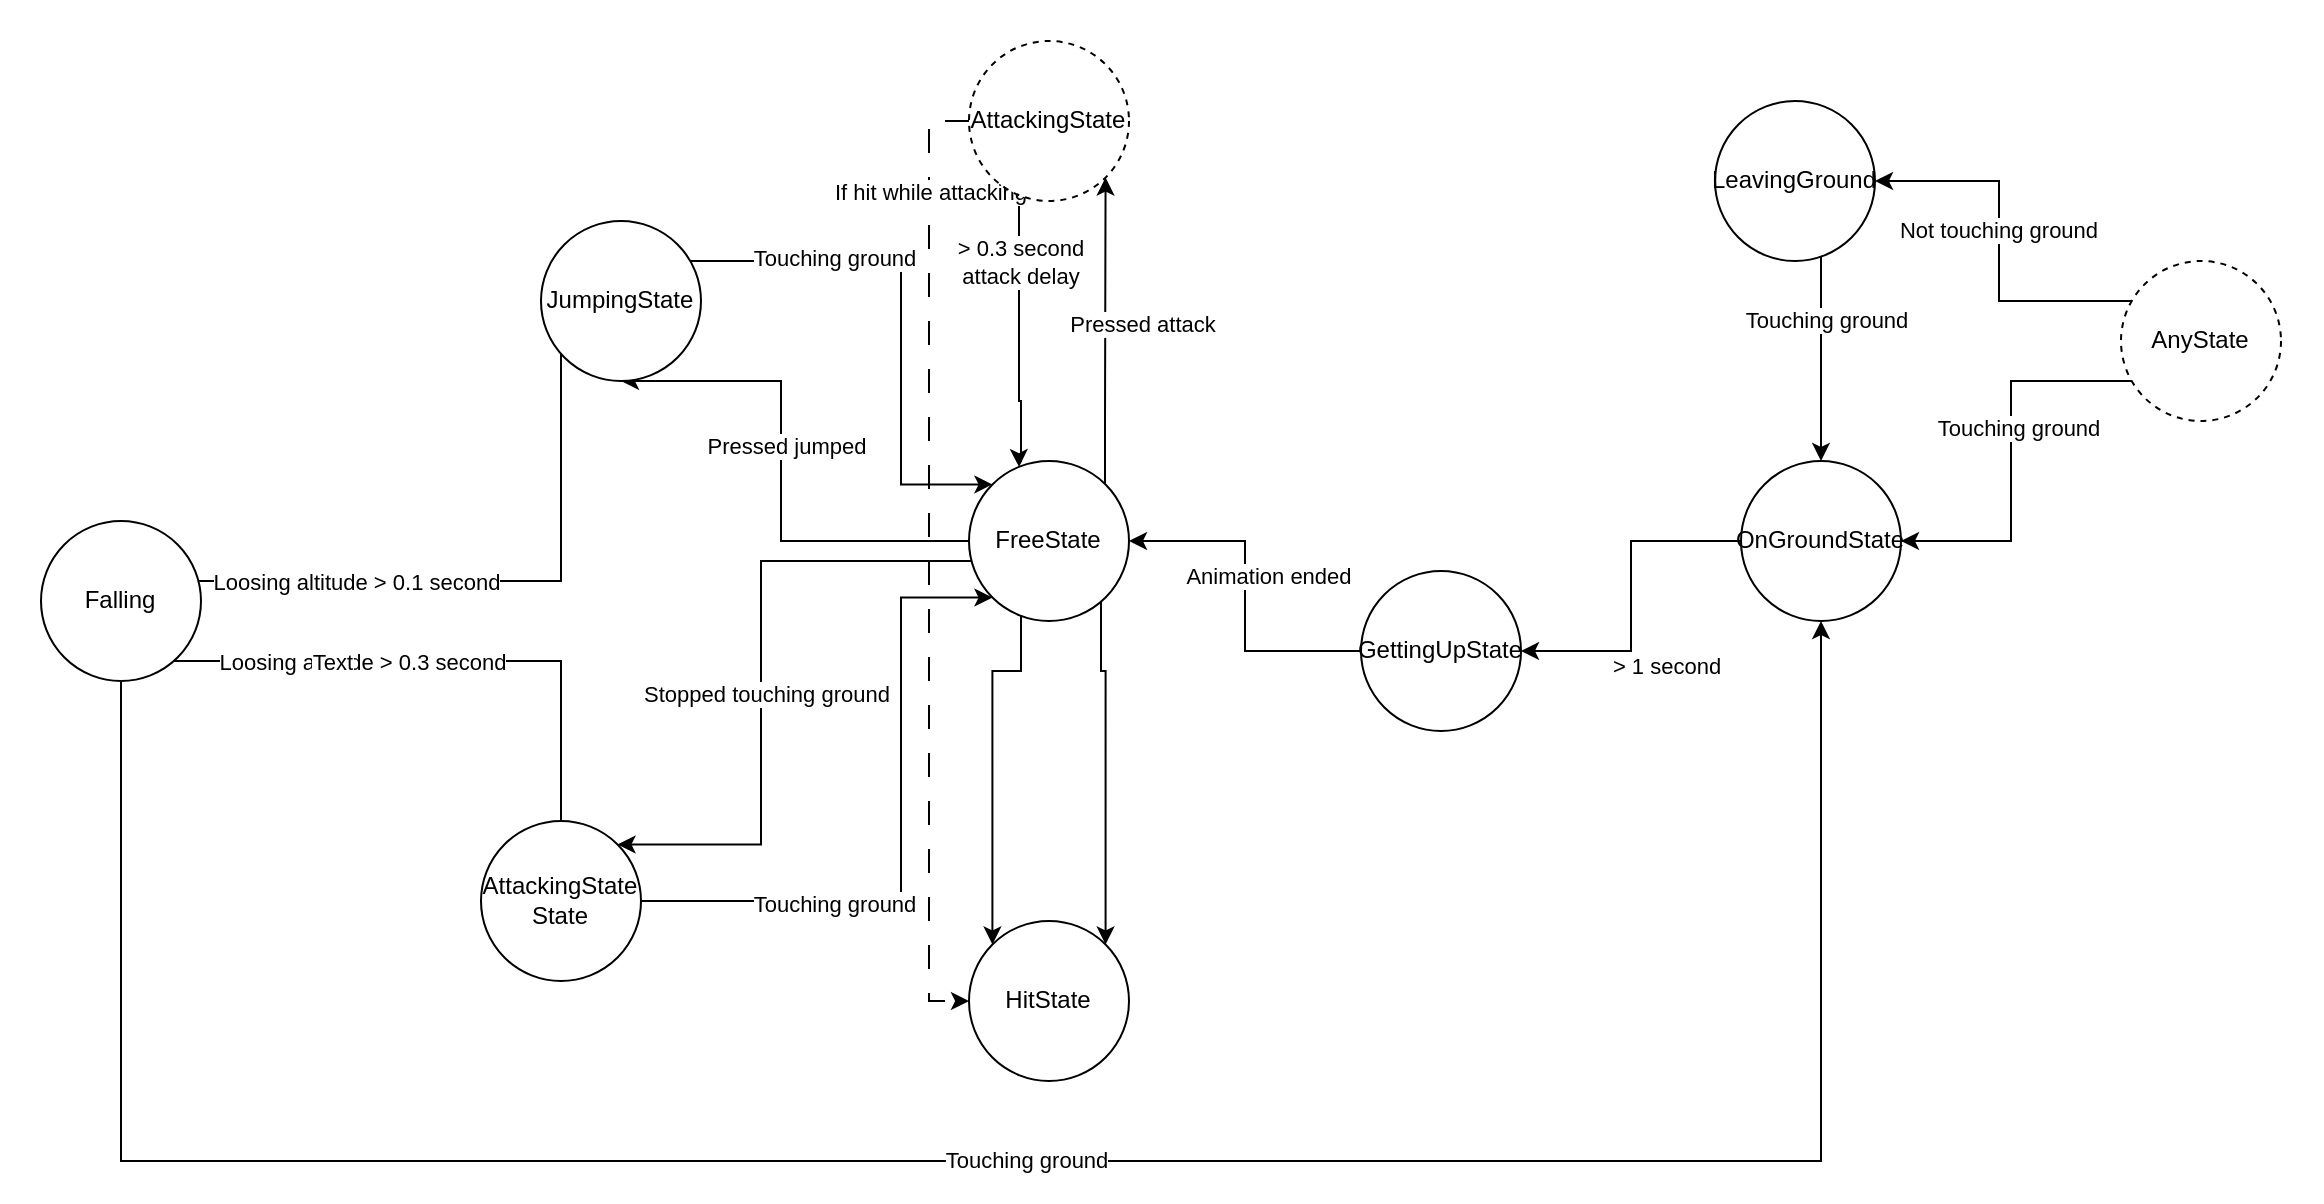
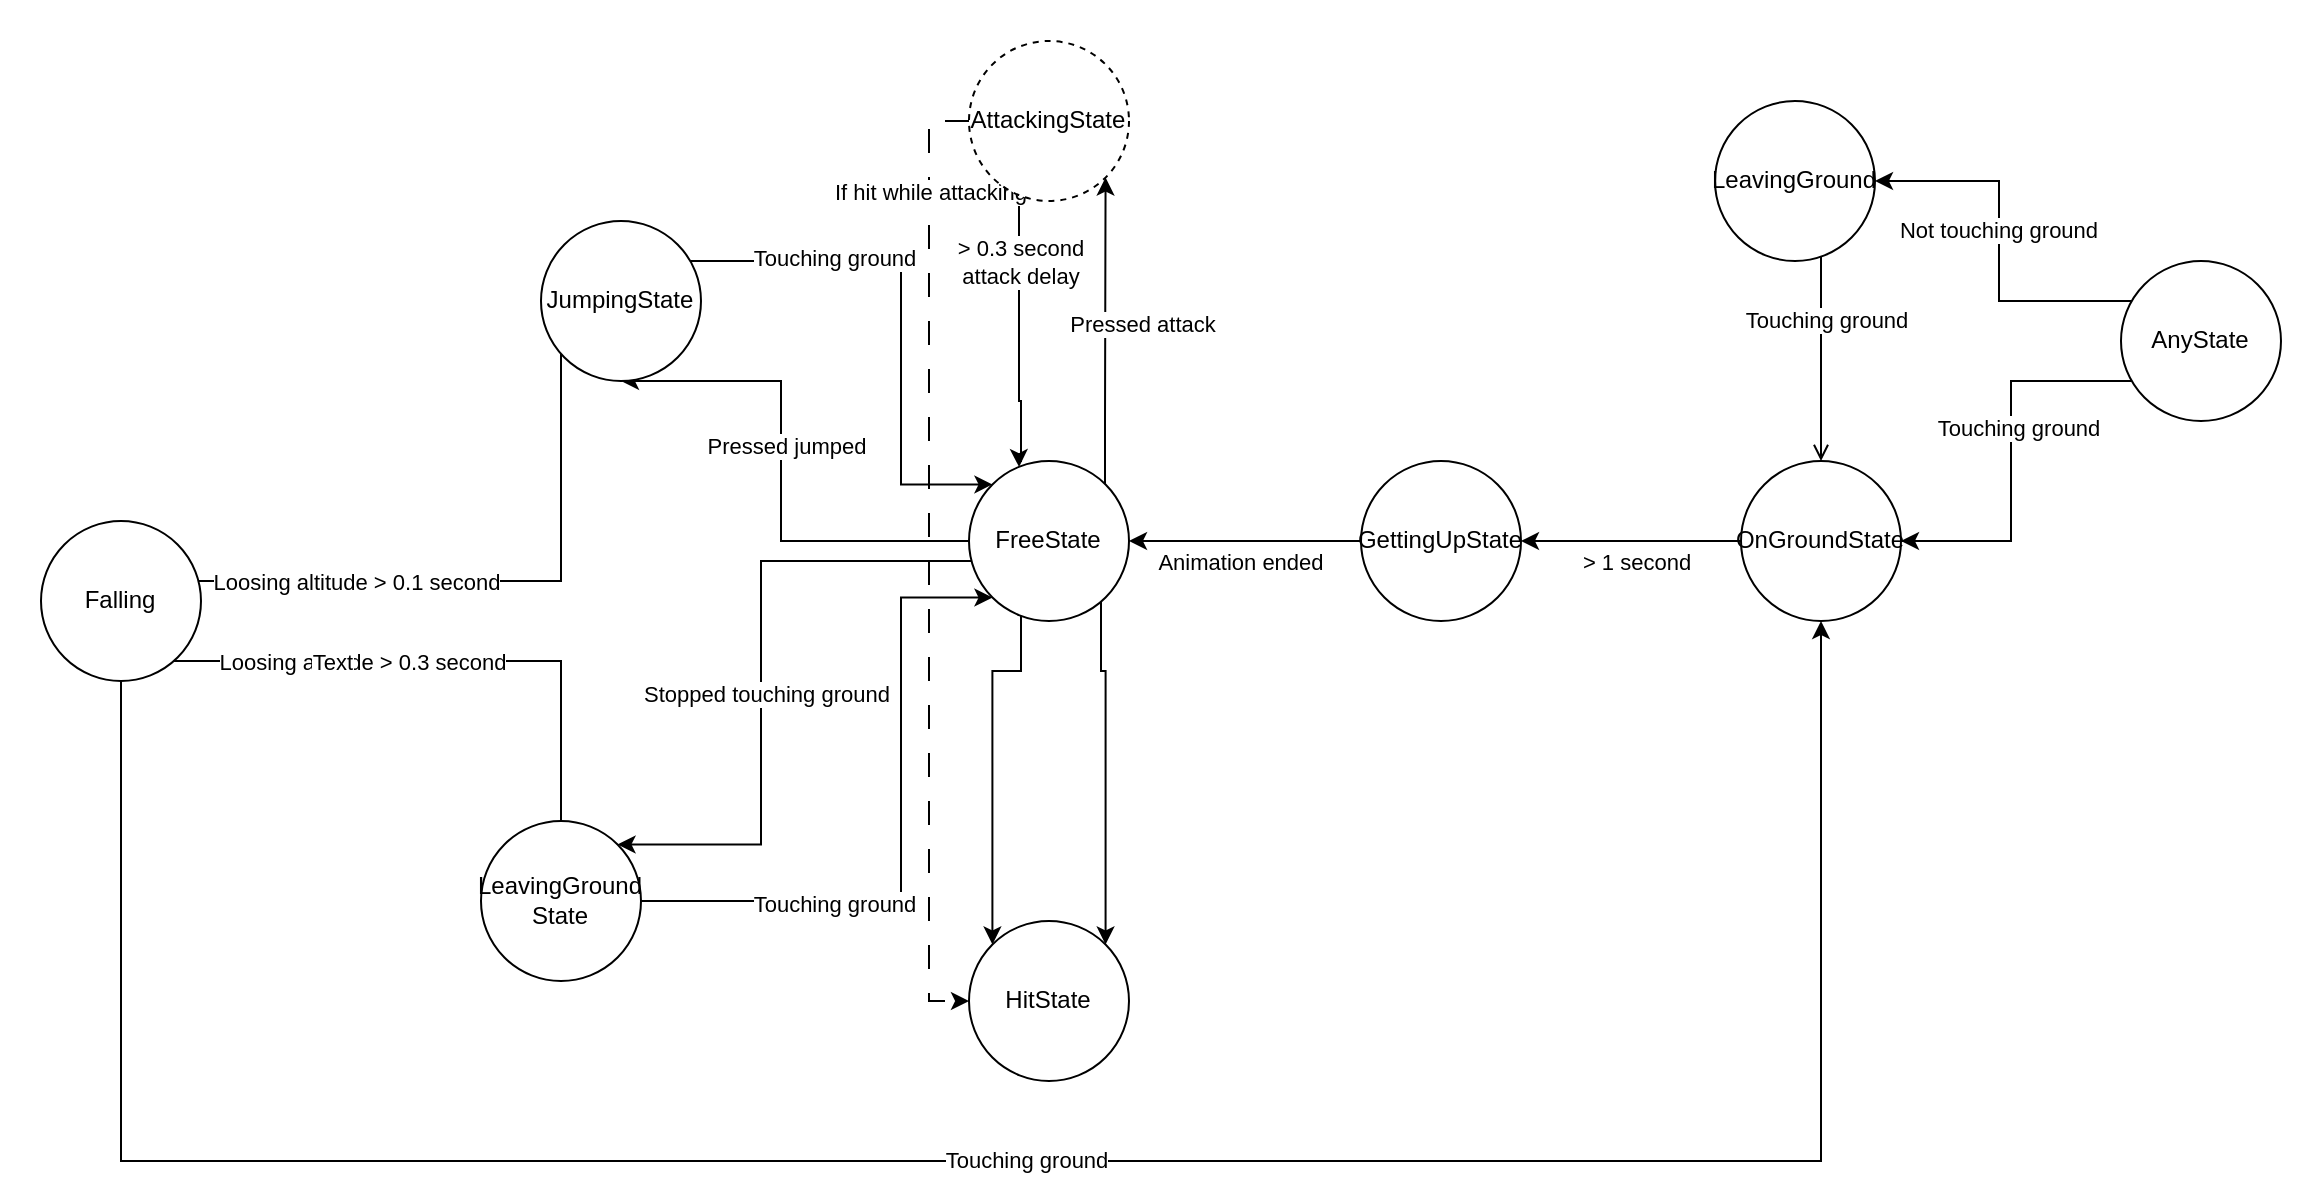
(2201, 341) -> (2201, 341)
(1821, 446) -> (1821, 448)
(1441, 651) -> (1441, 541)
(561, 901) -> (561, 901)
